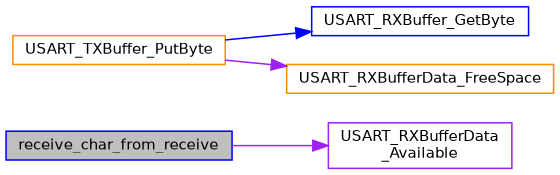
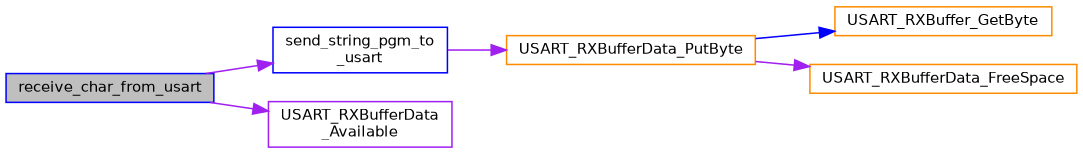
(420, 21) -> (943, 21)
(119, 50) -> (631, 50)
none -> (360, 50)
(119, 146) -> (110, 88)
